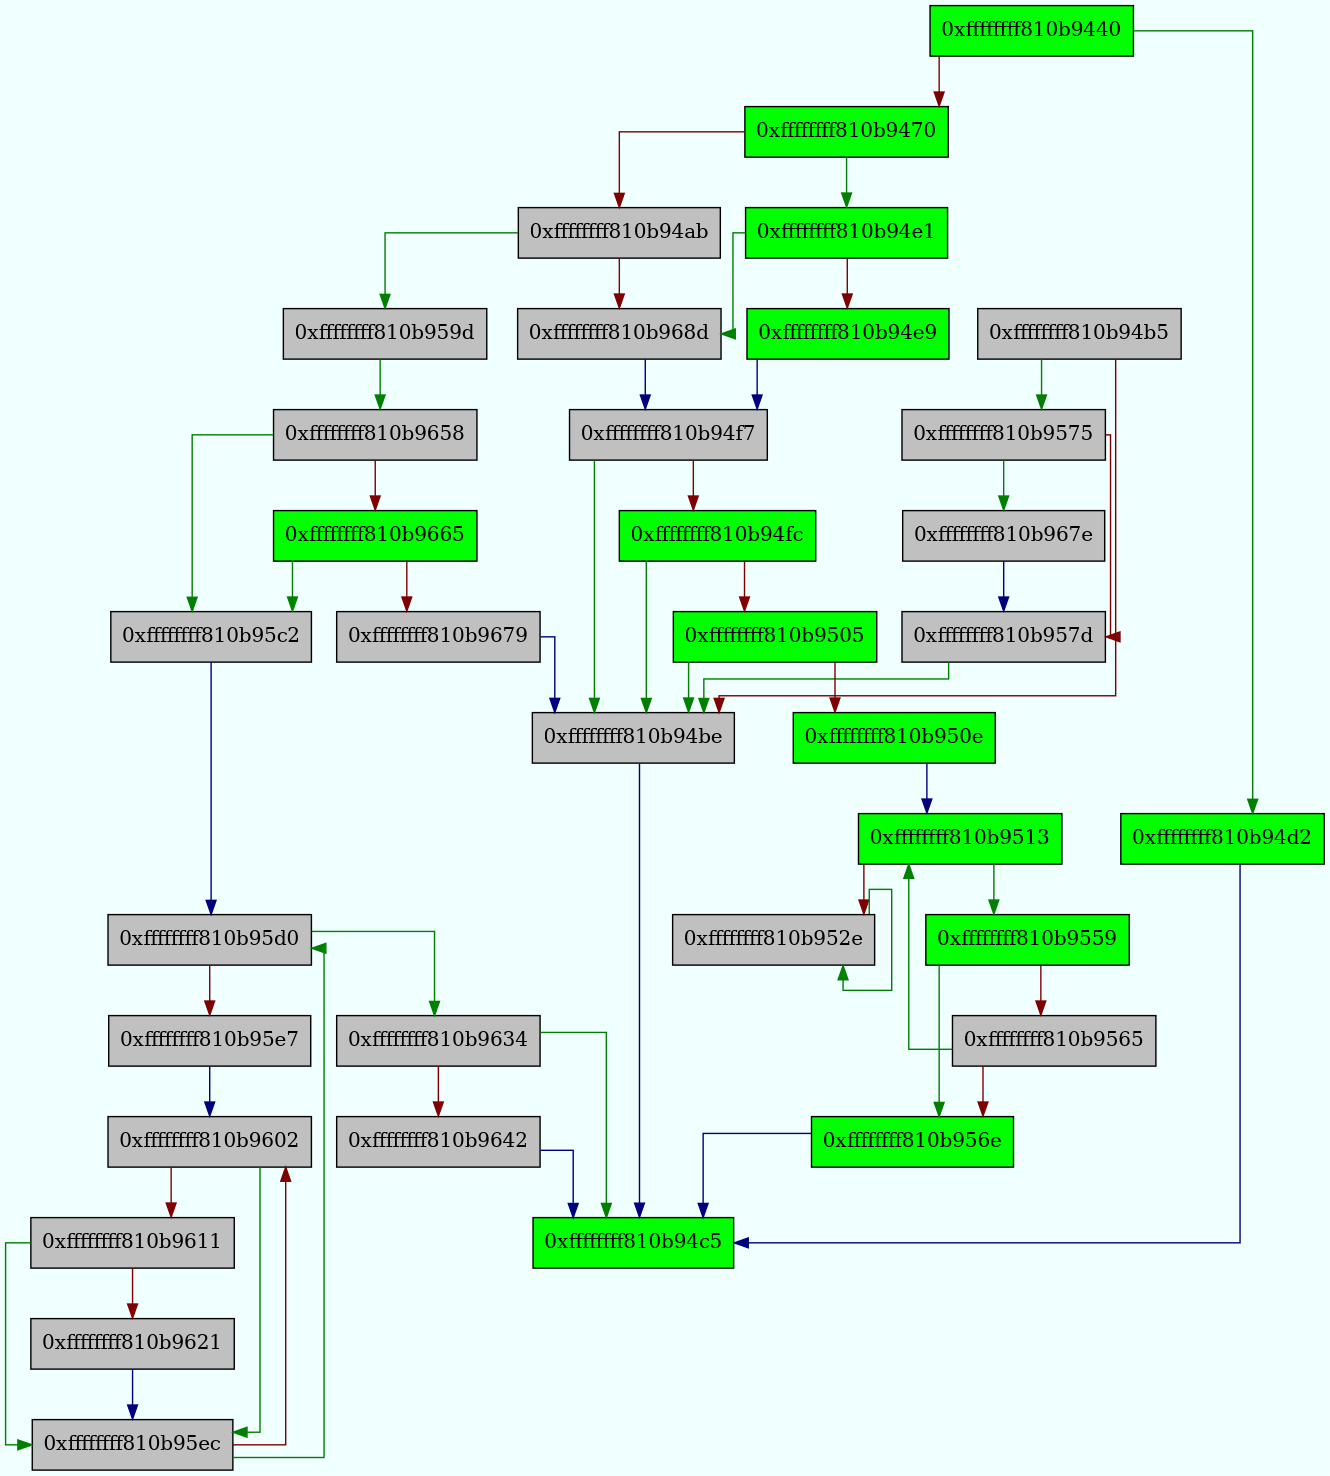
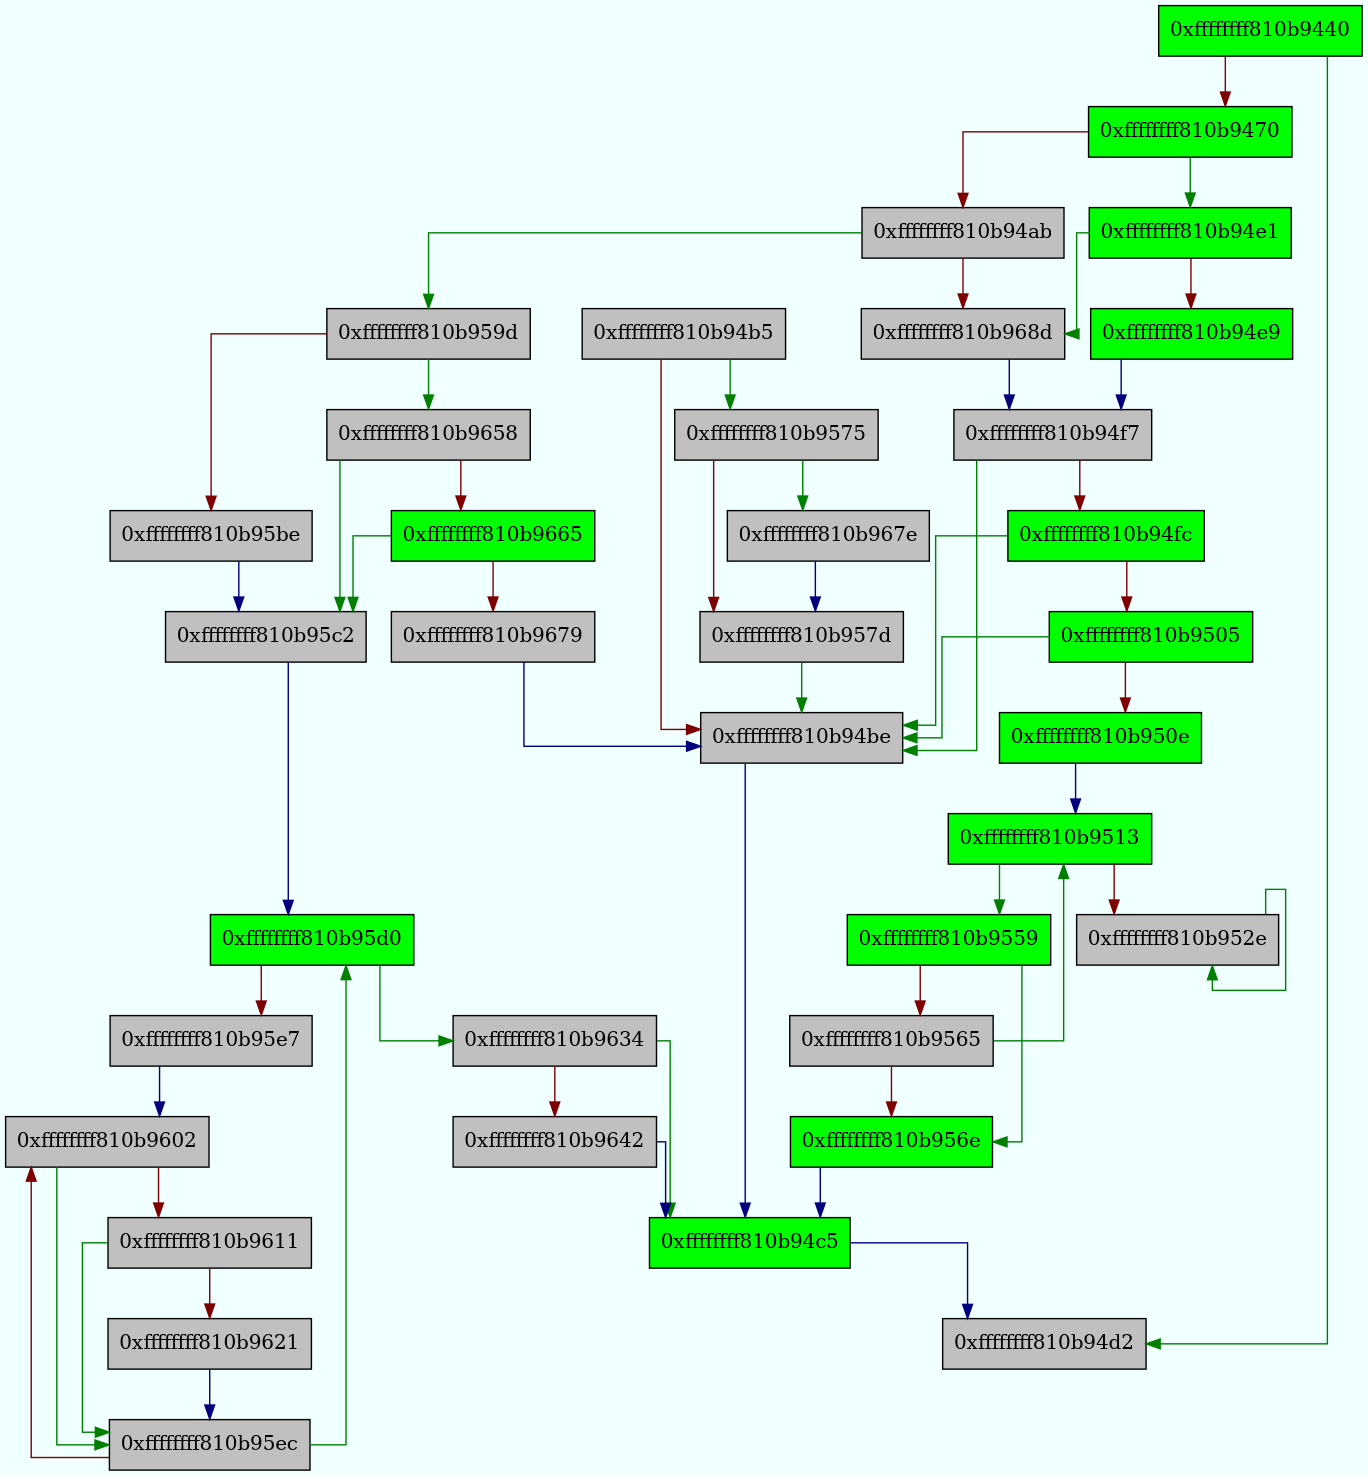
none -> (211, 536)
(1223, 839) -> (1044, 1344)
(210, 940) -> (312, 940)
(1184, 1243) -> (940, 1243)
